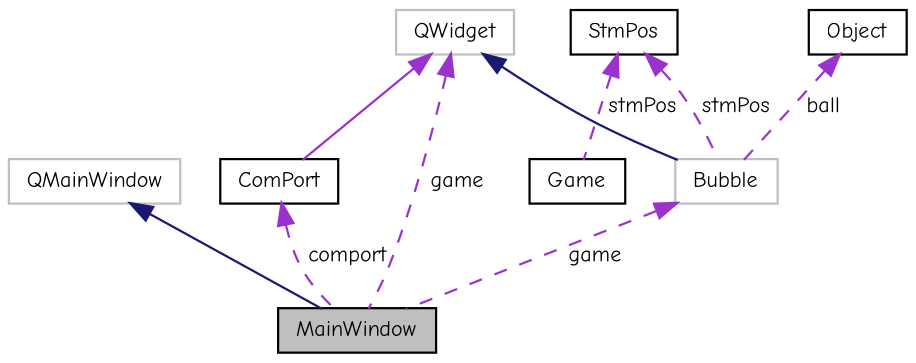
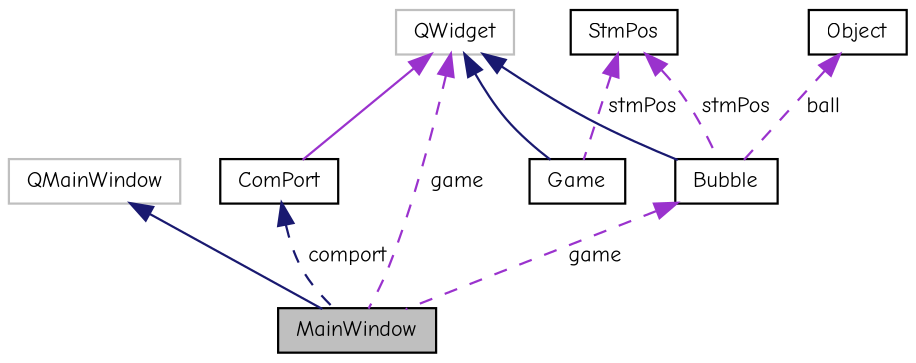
none -> (508, 121)
(726, 181) -> (726, 181)
(303, 271) -> (303, 271)
